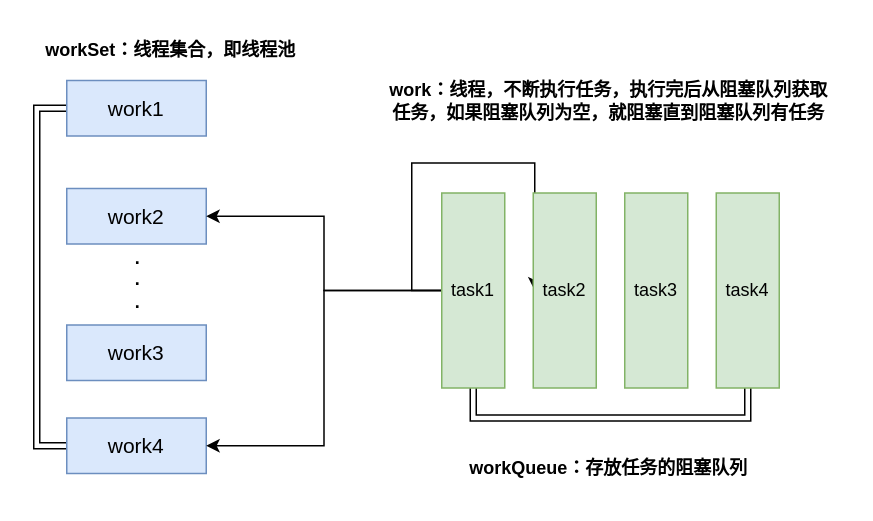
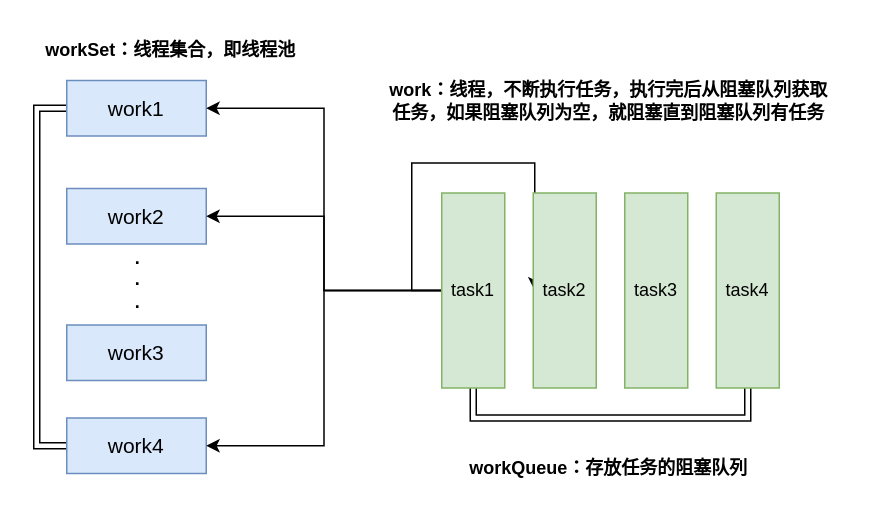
none -> (323, 108)
